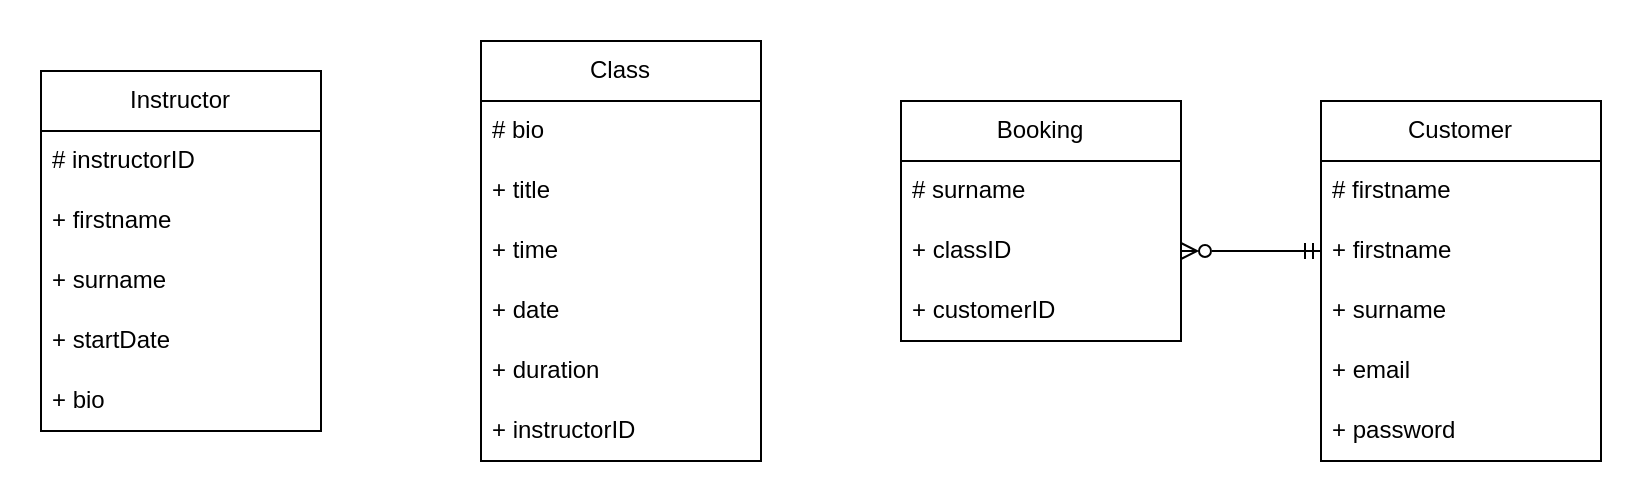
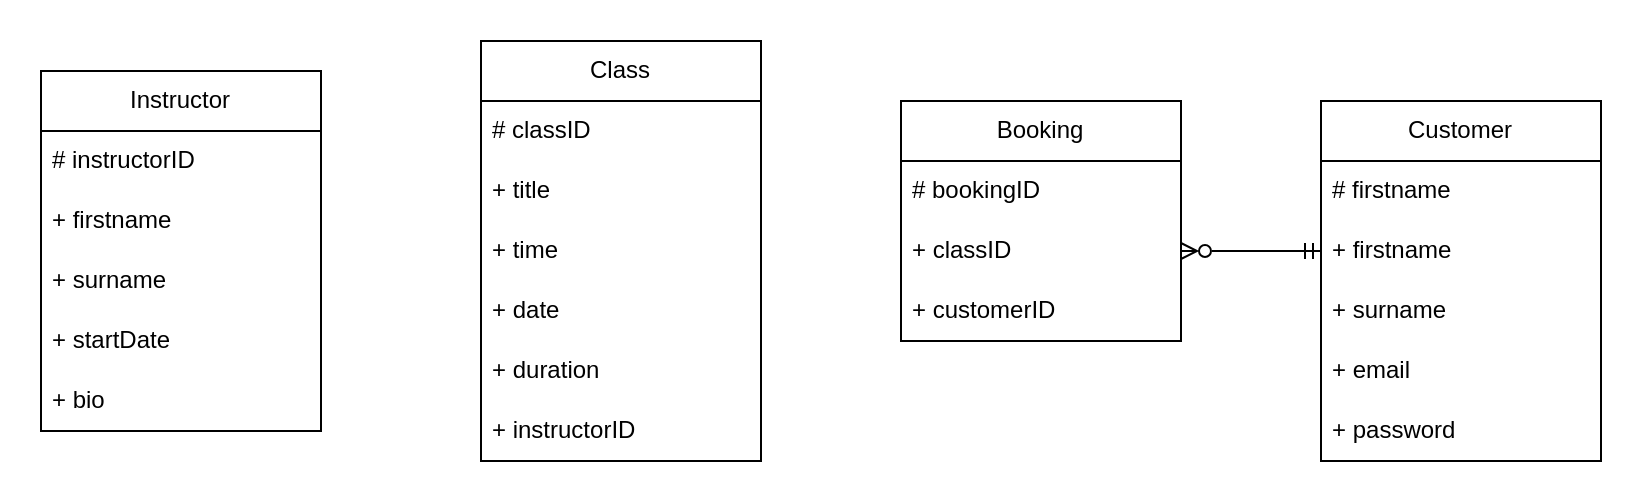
(520, 131) -> (547, 131)
(970, 191) -> (981, 191)
